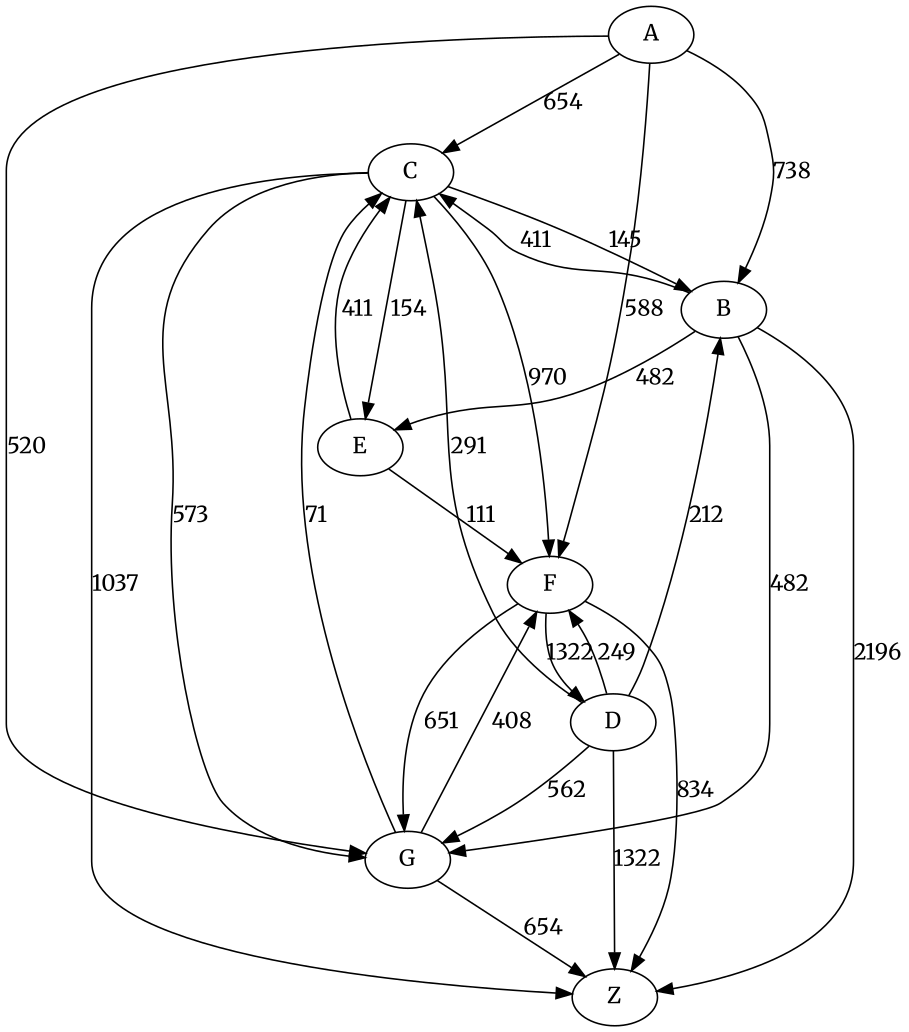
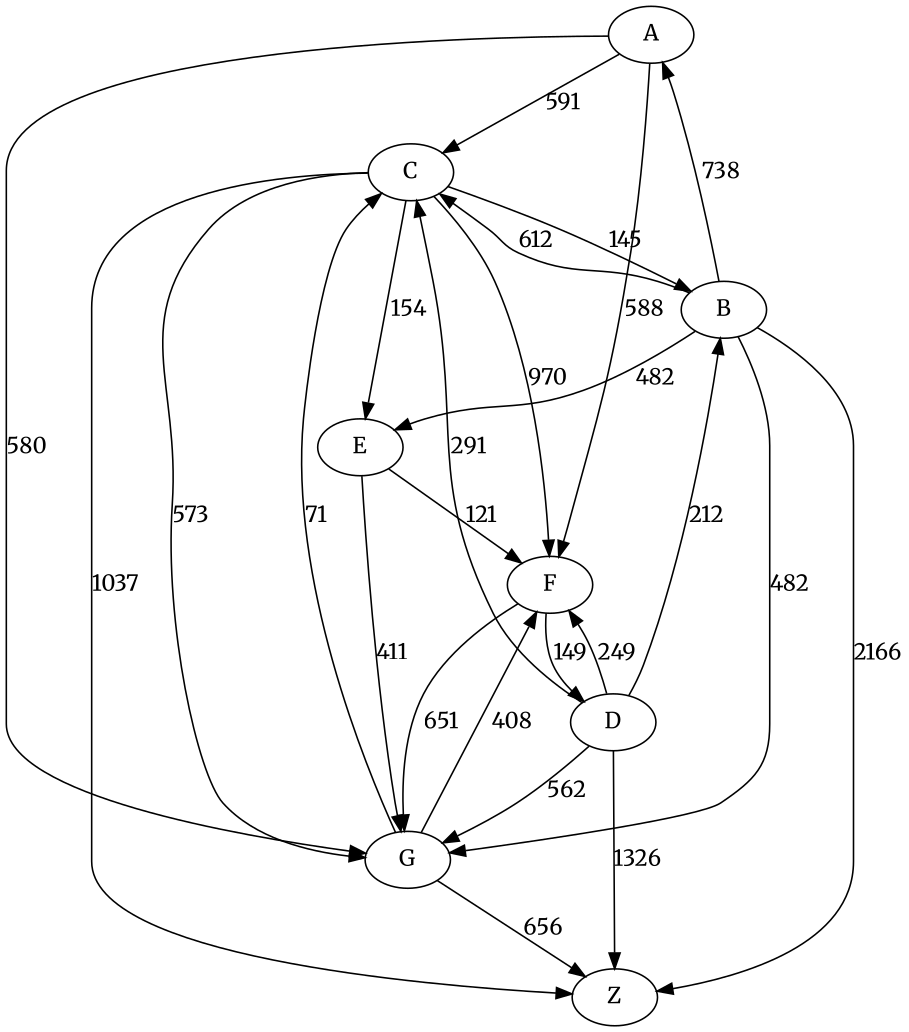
(563, 104) -> (563, 104)
(770, 143) -> (697, 178)
(536, 241) -> (536, 241)
(336, 310) -> (375, 646)
(27, 447) -> (27, 447)
(481, 516) -> (481, 516)
(571, 654) -> (571, 654)
(878, 654) -> (878, 654)
(676, 763) -> none
(638, 860) -> (638, 860)
(543, 929) -> (543, 929)
